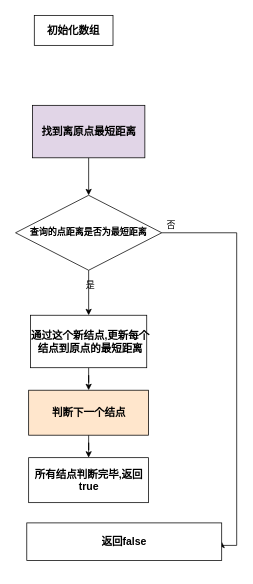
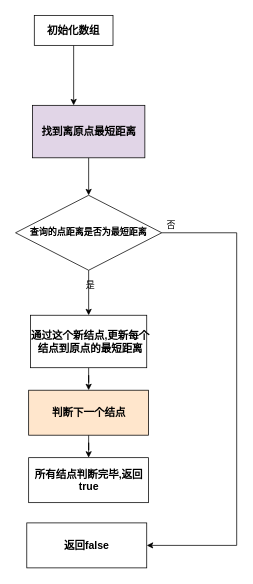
none -> (74, 72)
(124, 542) -> (87, 546)
